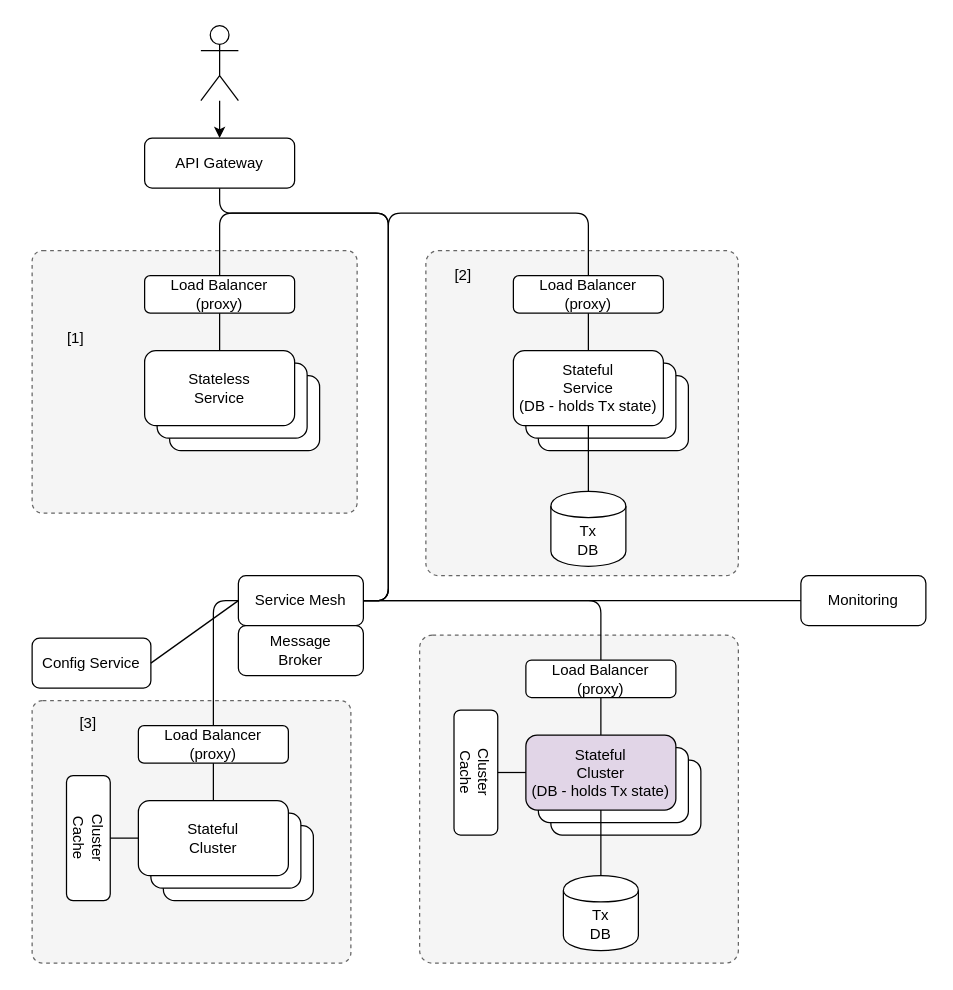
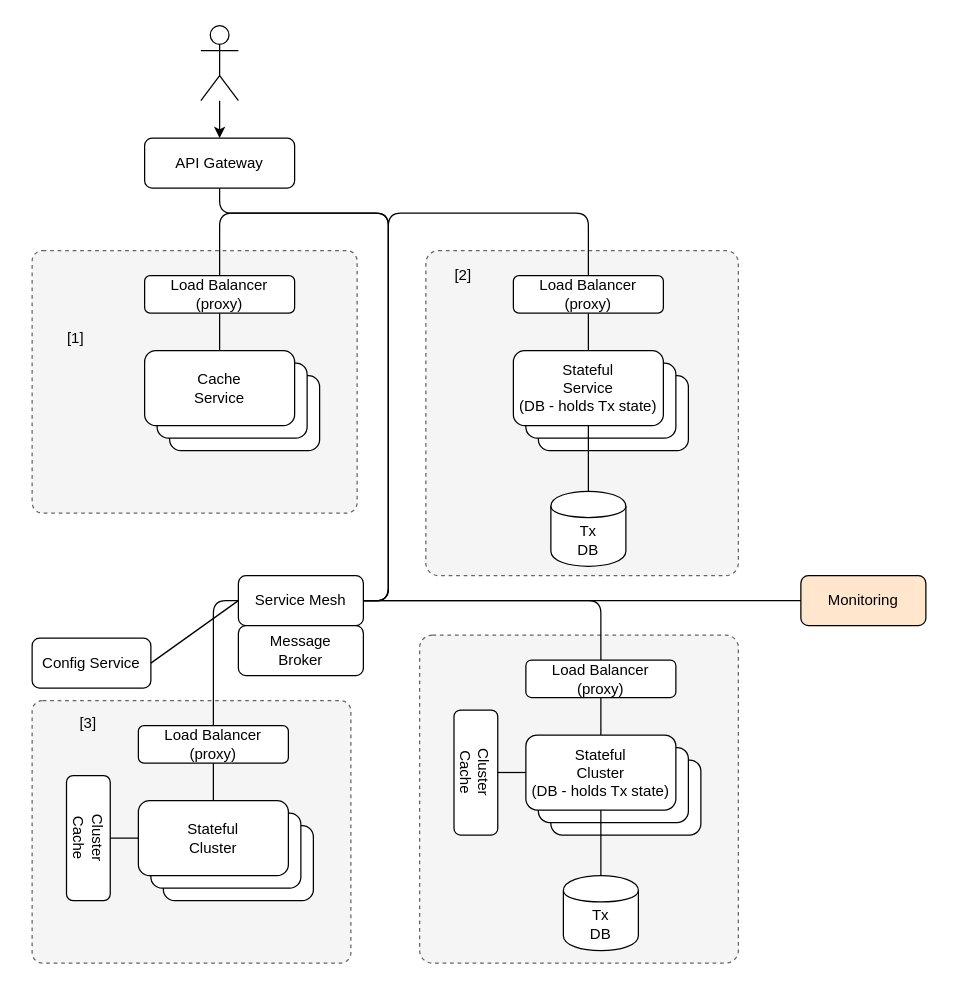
(219, 388) -> (219, 388)
(863, 601) -> (863, 601)
(601, 773) -> (601, 773)
